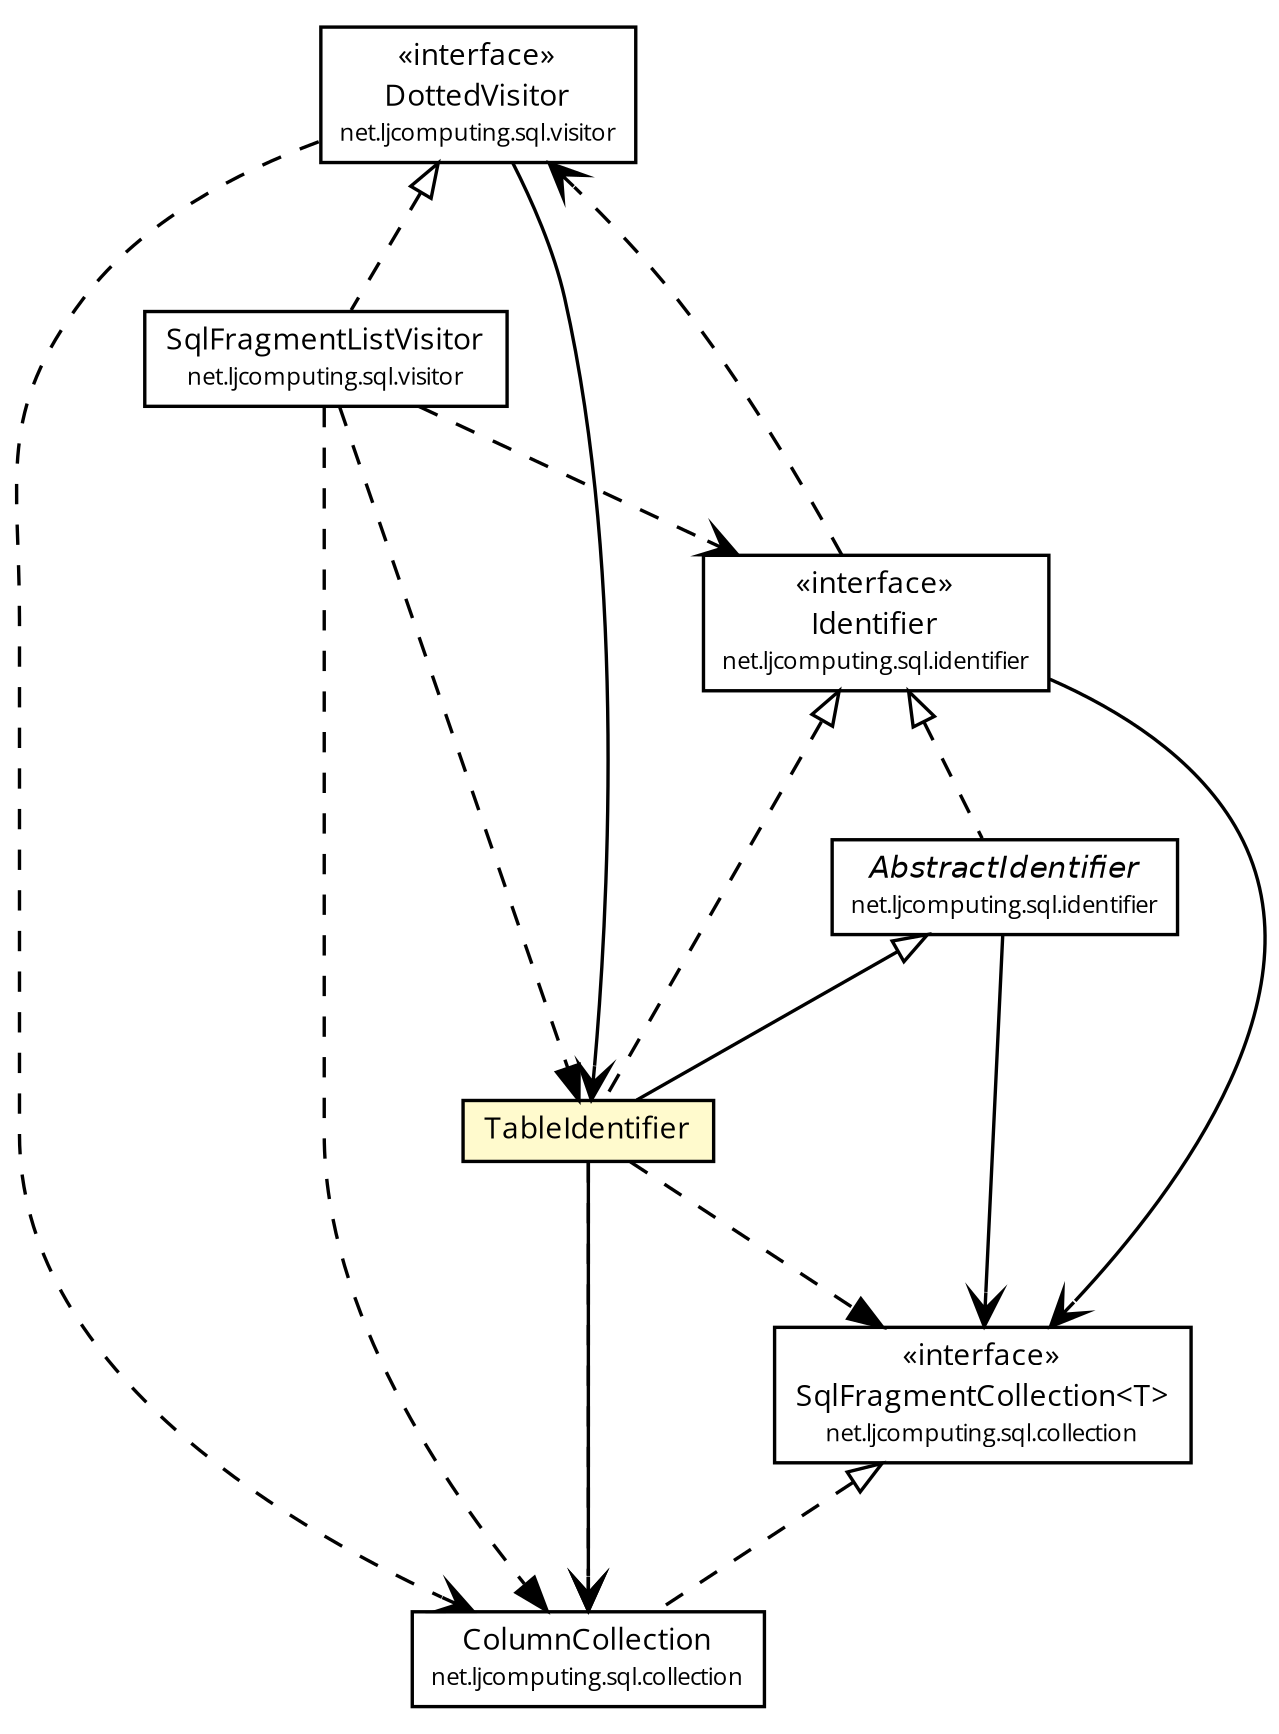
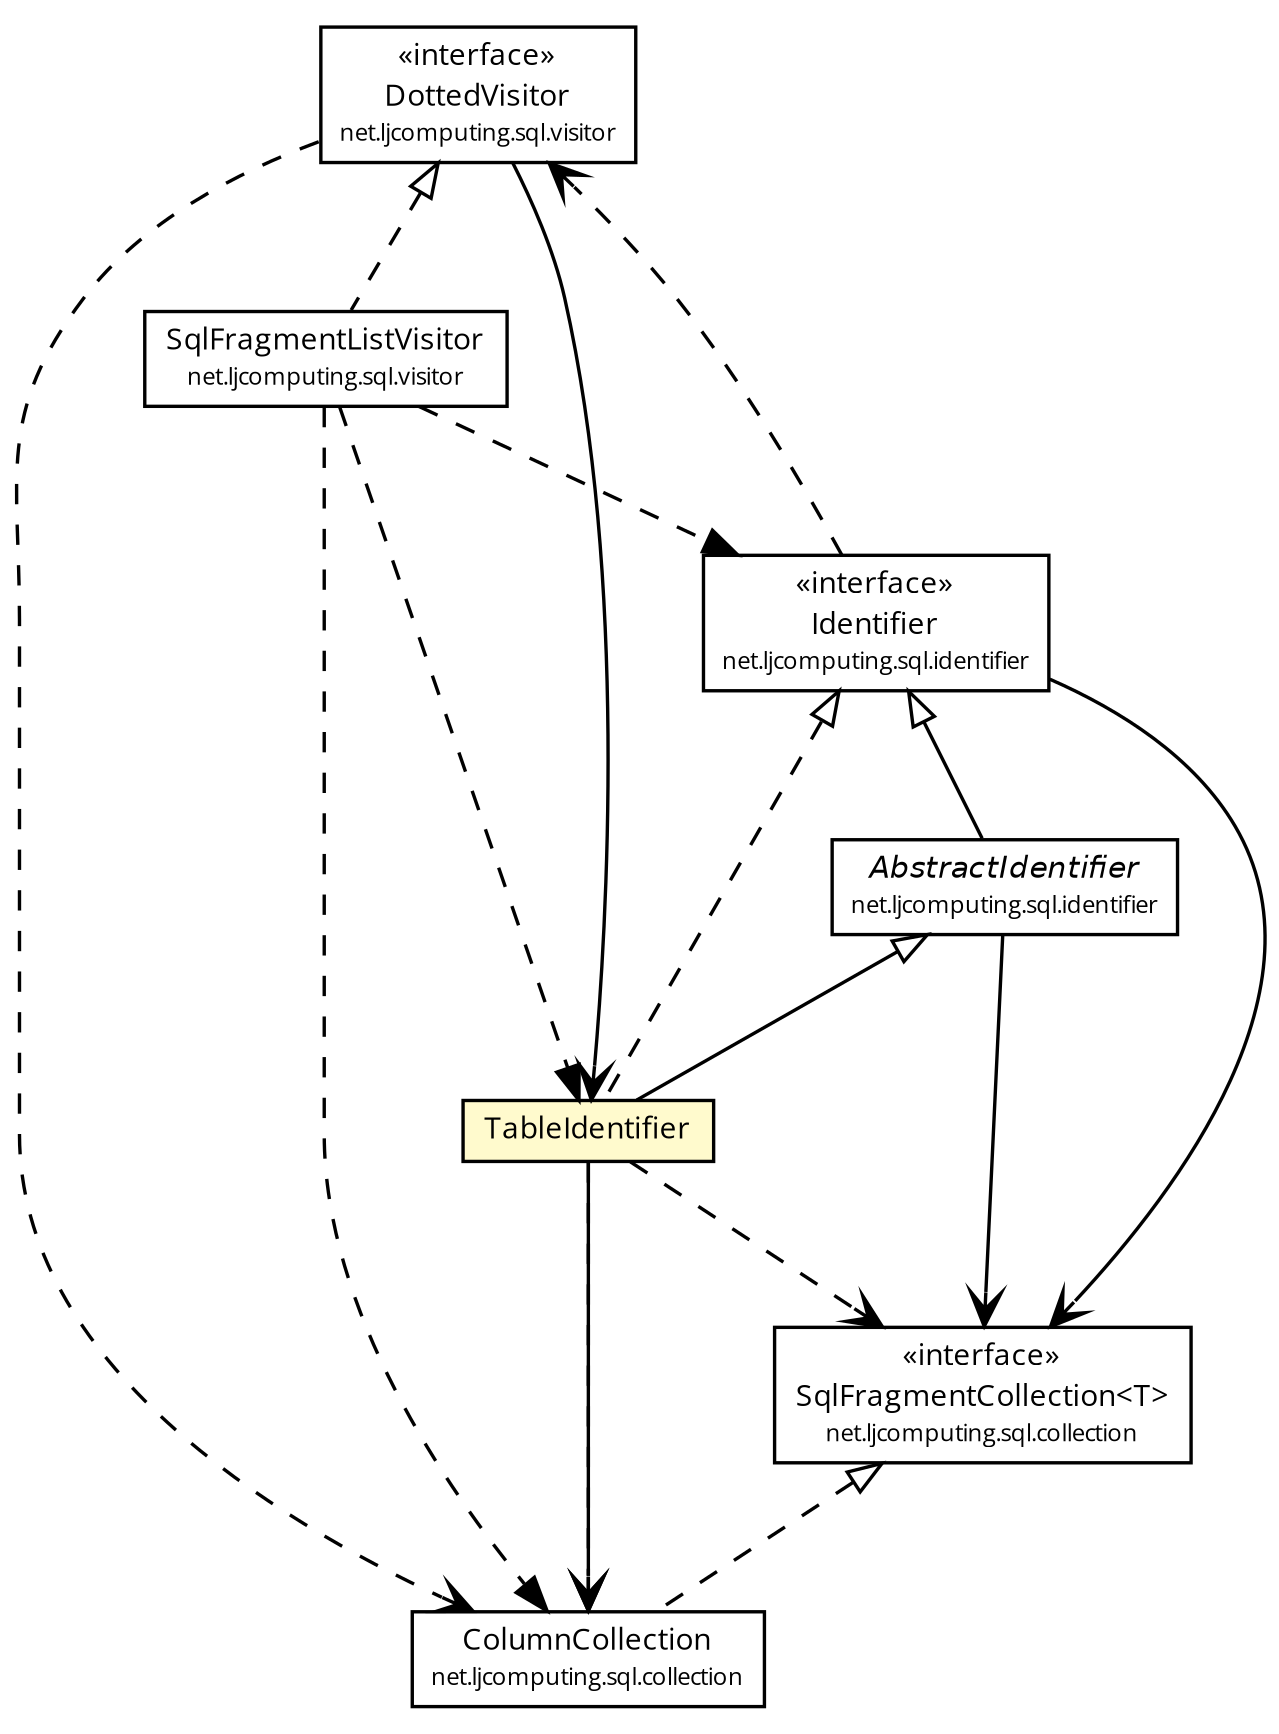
(563, 474) -> (563, 474)
(953, 780) -> (953, 780)
(742, 1235) -> (742, 1235)
